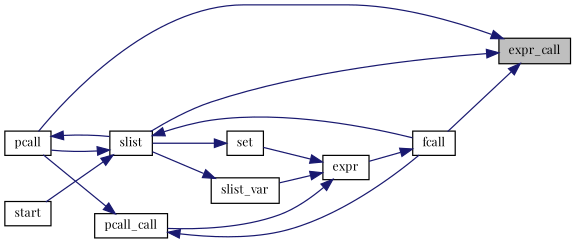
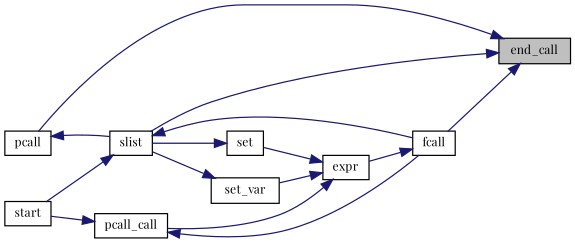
(535, 51) -> (535, 51)
(74, 151) -> none
(68, 175) -> (67, 218)
(245, 191) -> (245, 191)
